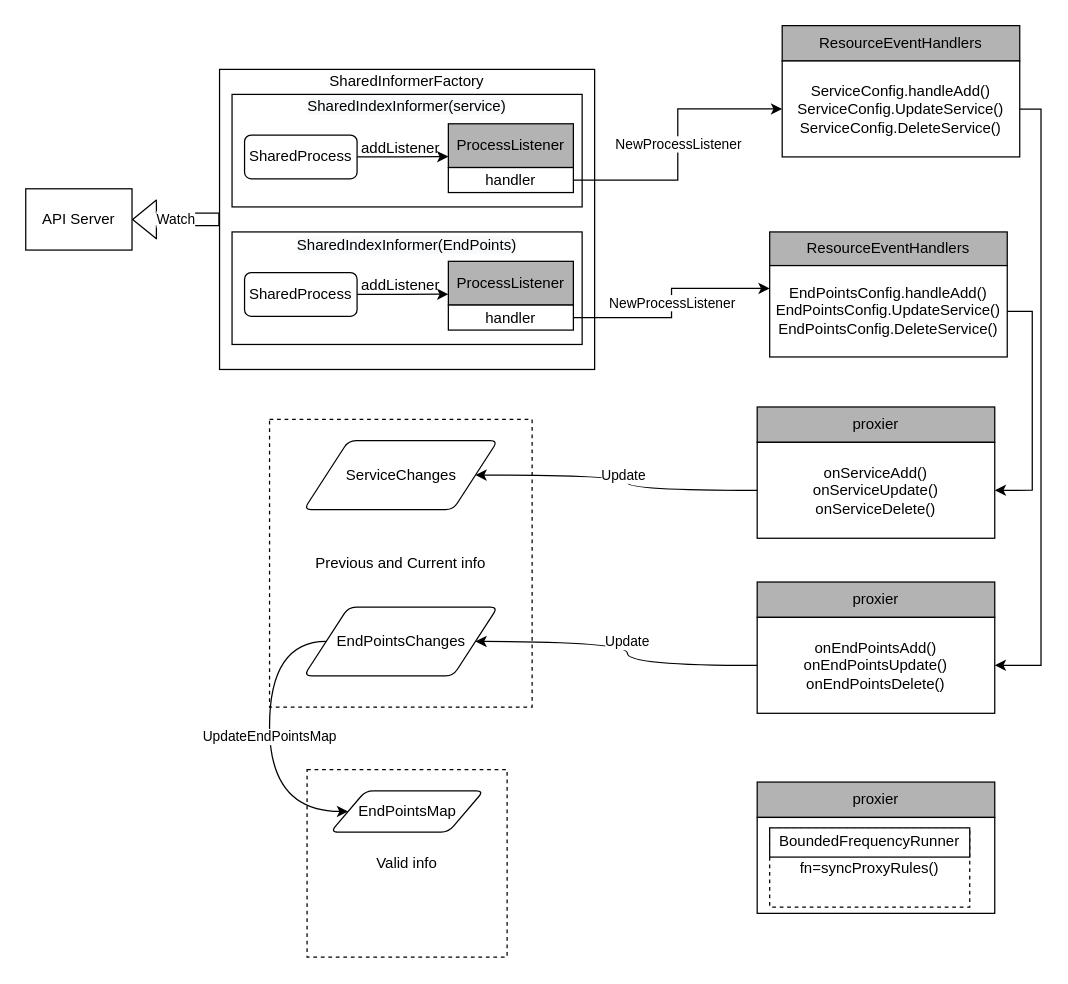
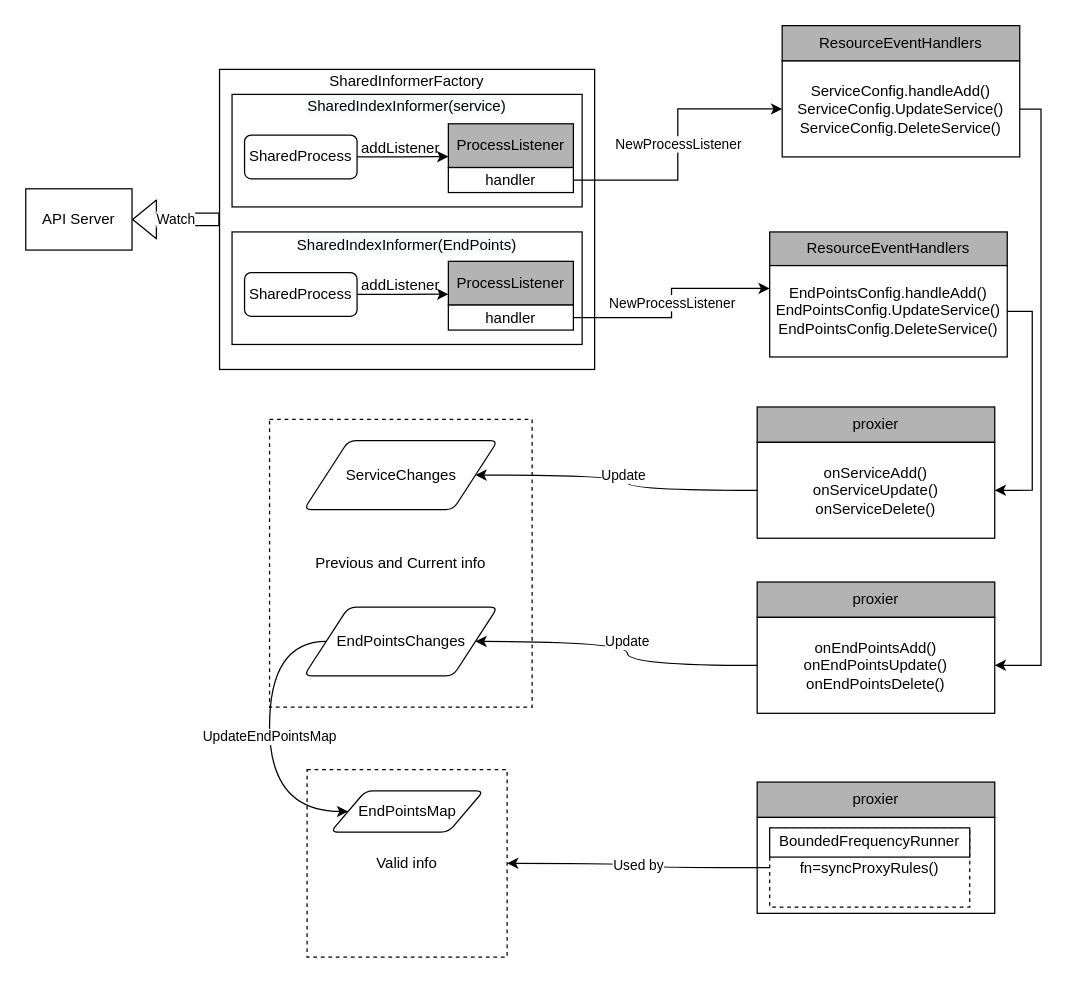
none -> (643, 866)
